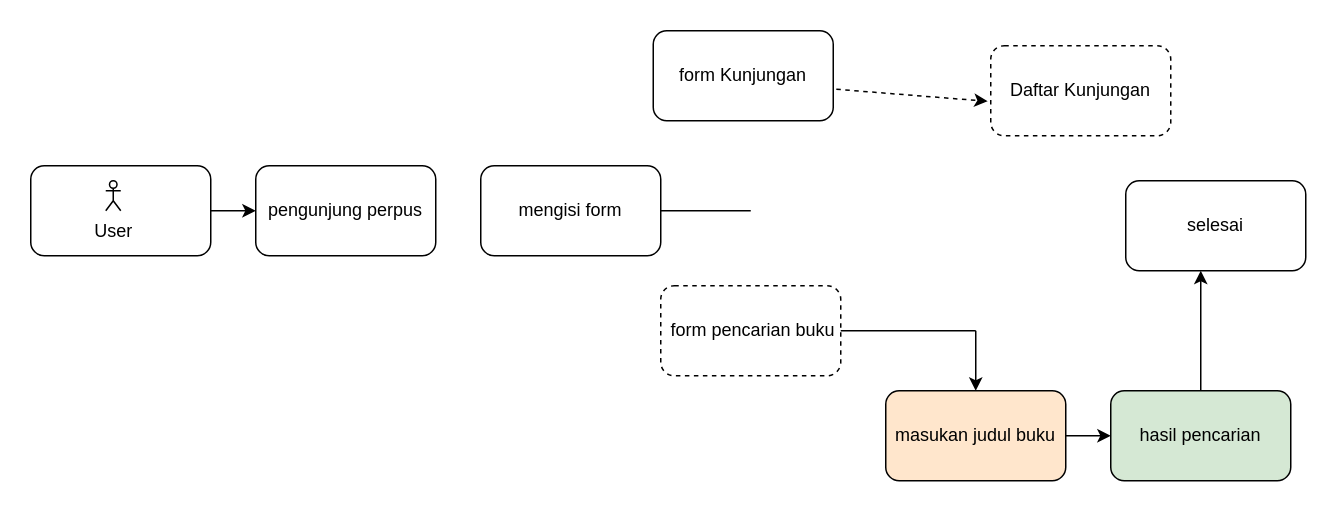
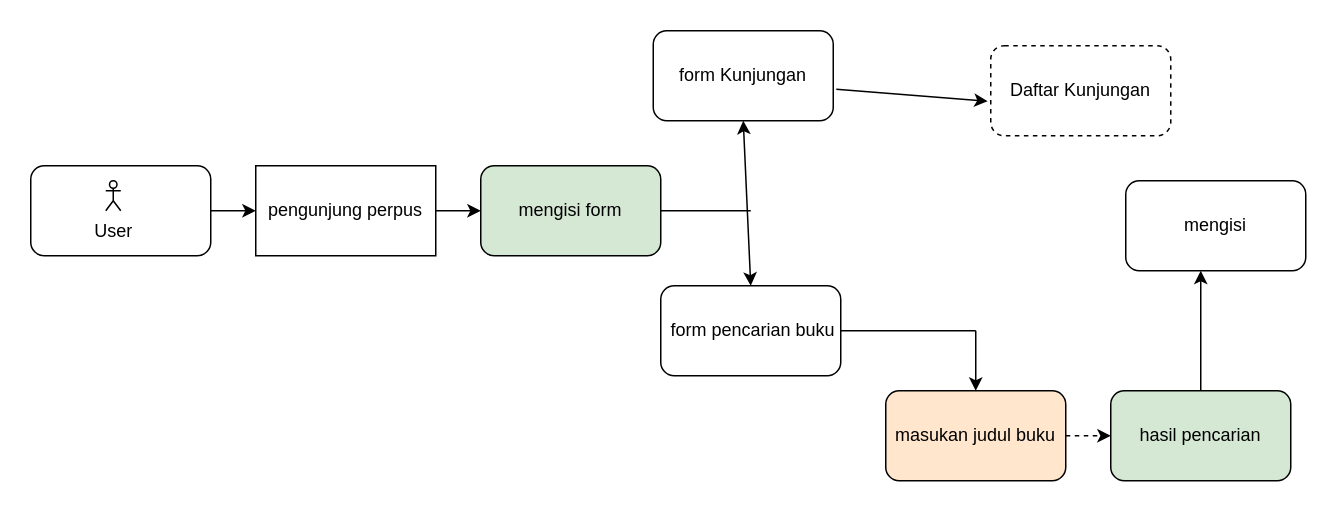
(908, 95) -> (908, 95)
none -> (747, 203)
(346, 211) -> (346, 211)
none -> (453, 211)
(571, 211) -> (571, 211)
(1216, 226) -> (1216, 226)
(751, 331) -> (751, 331)
(1084, 436) -> (1084, 436)
